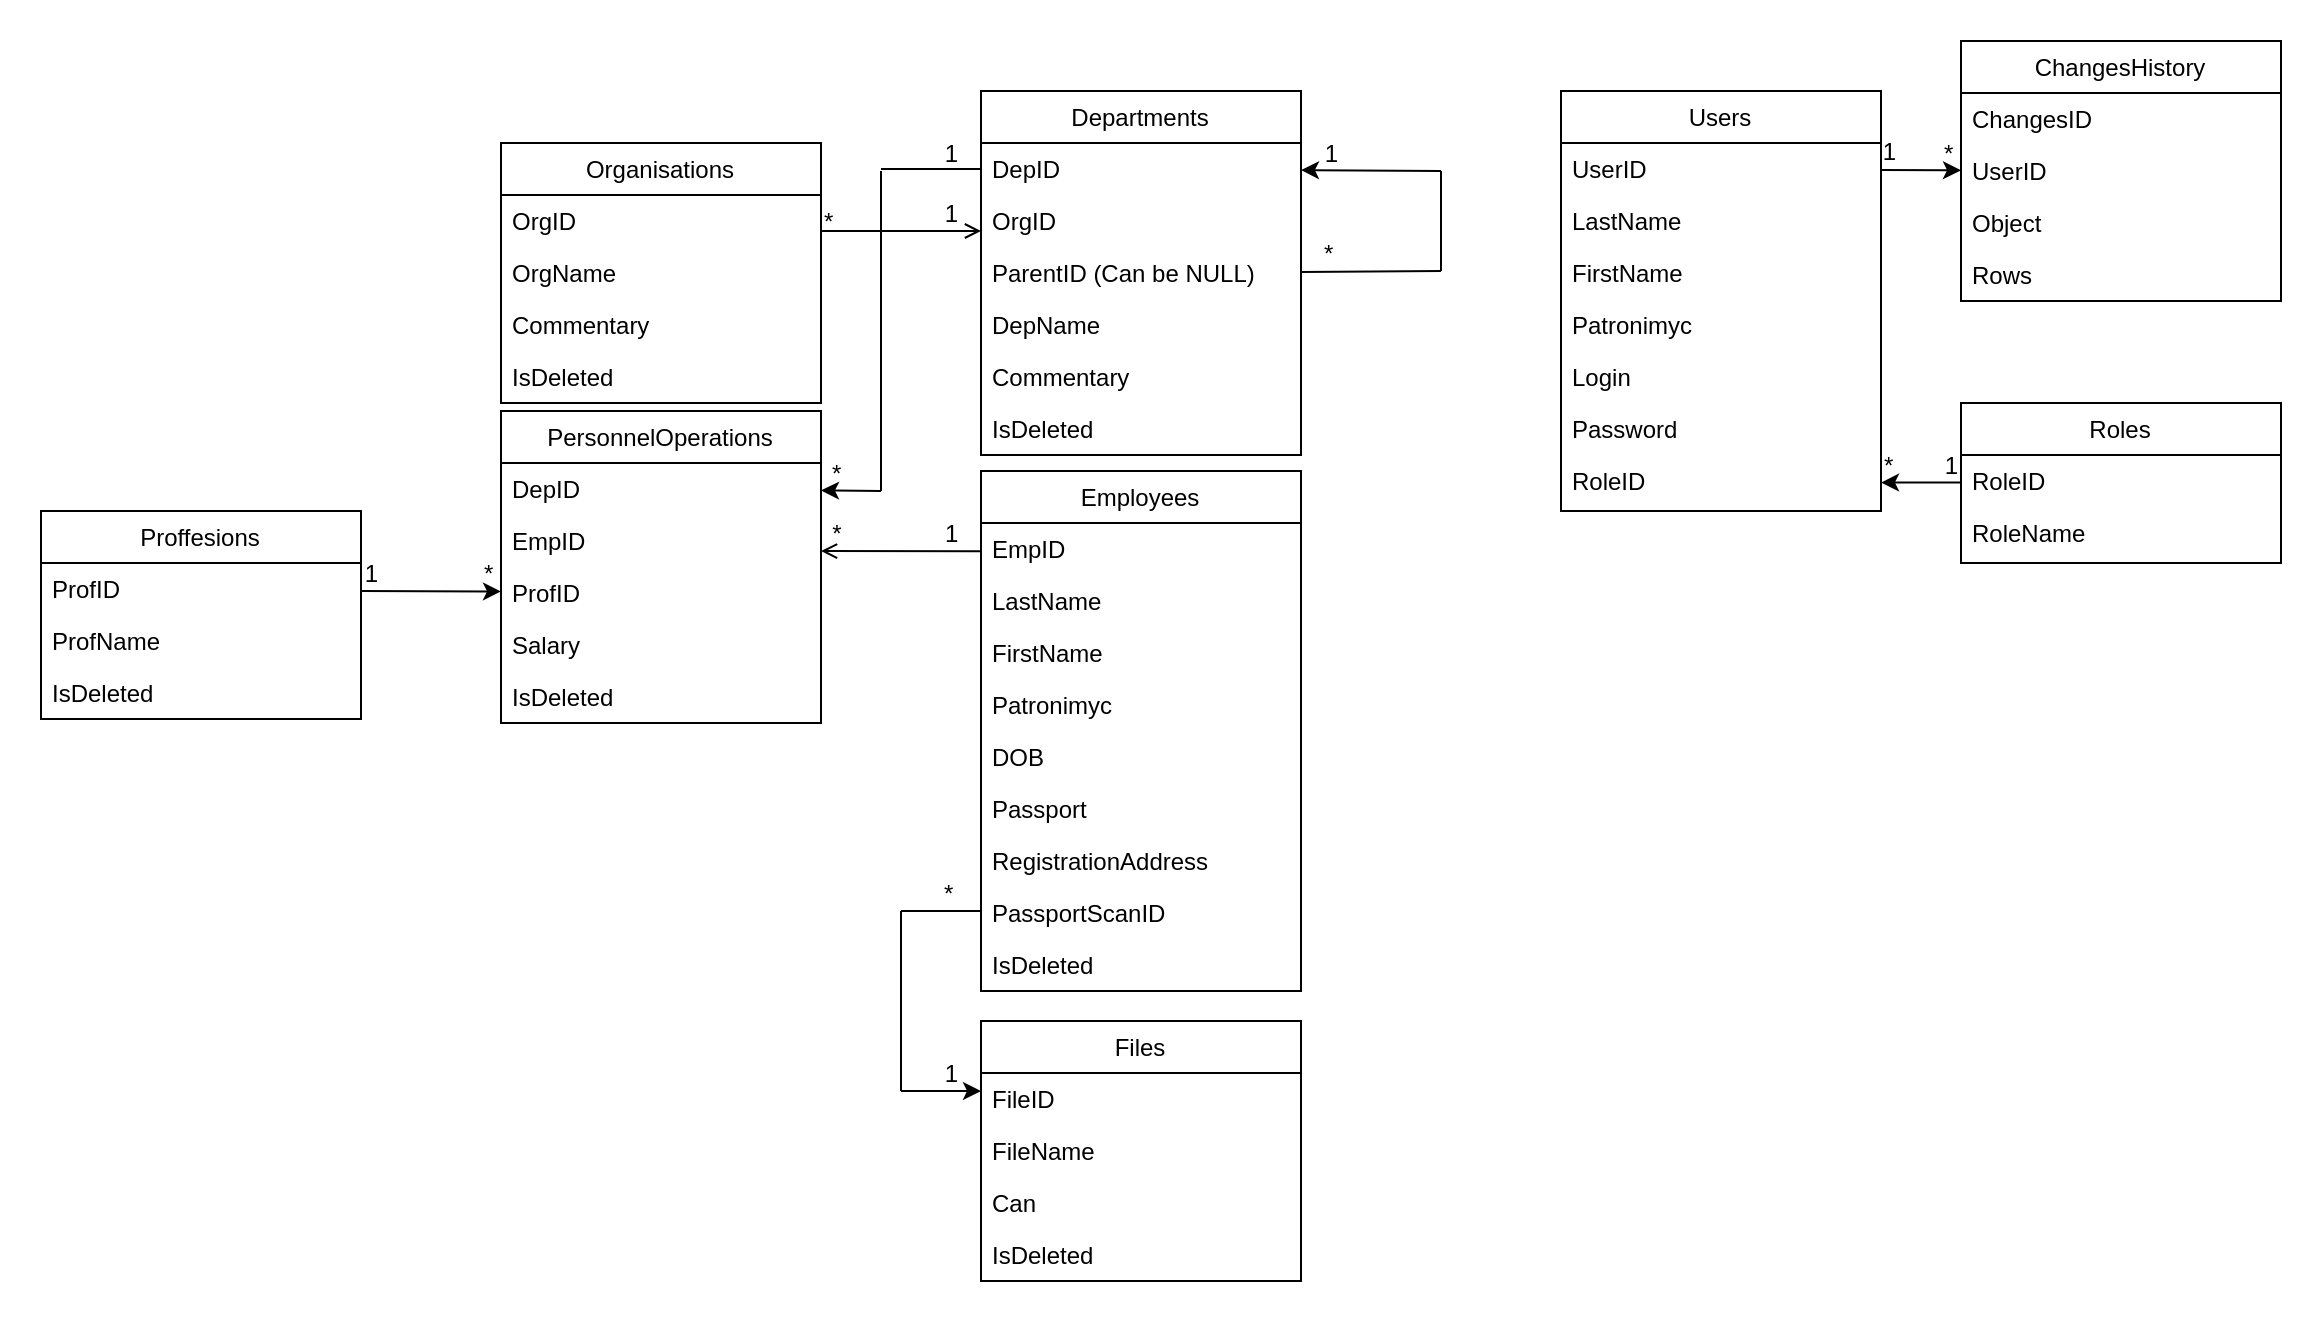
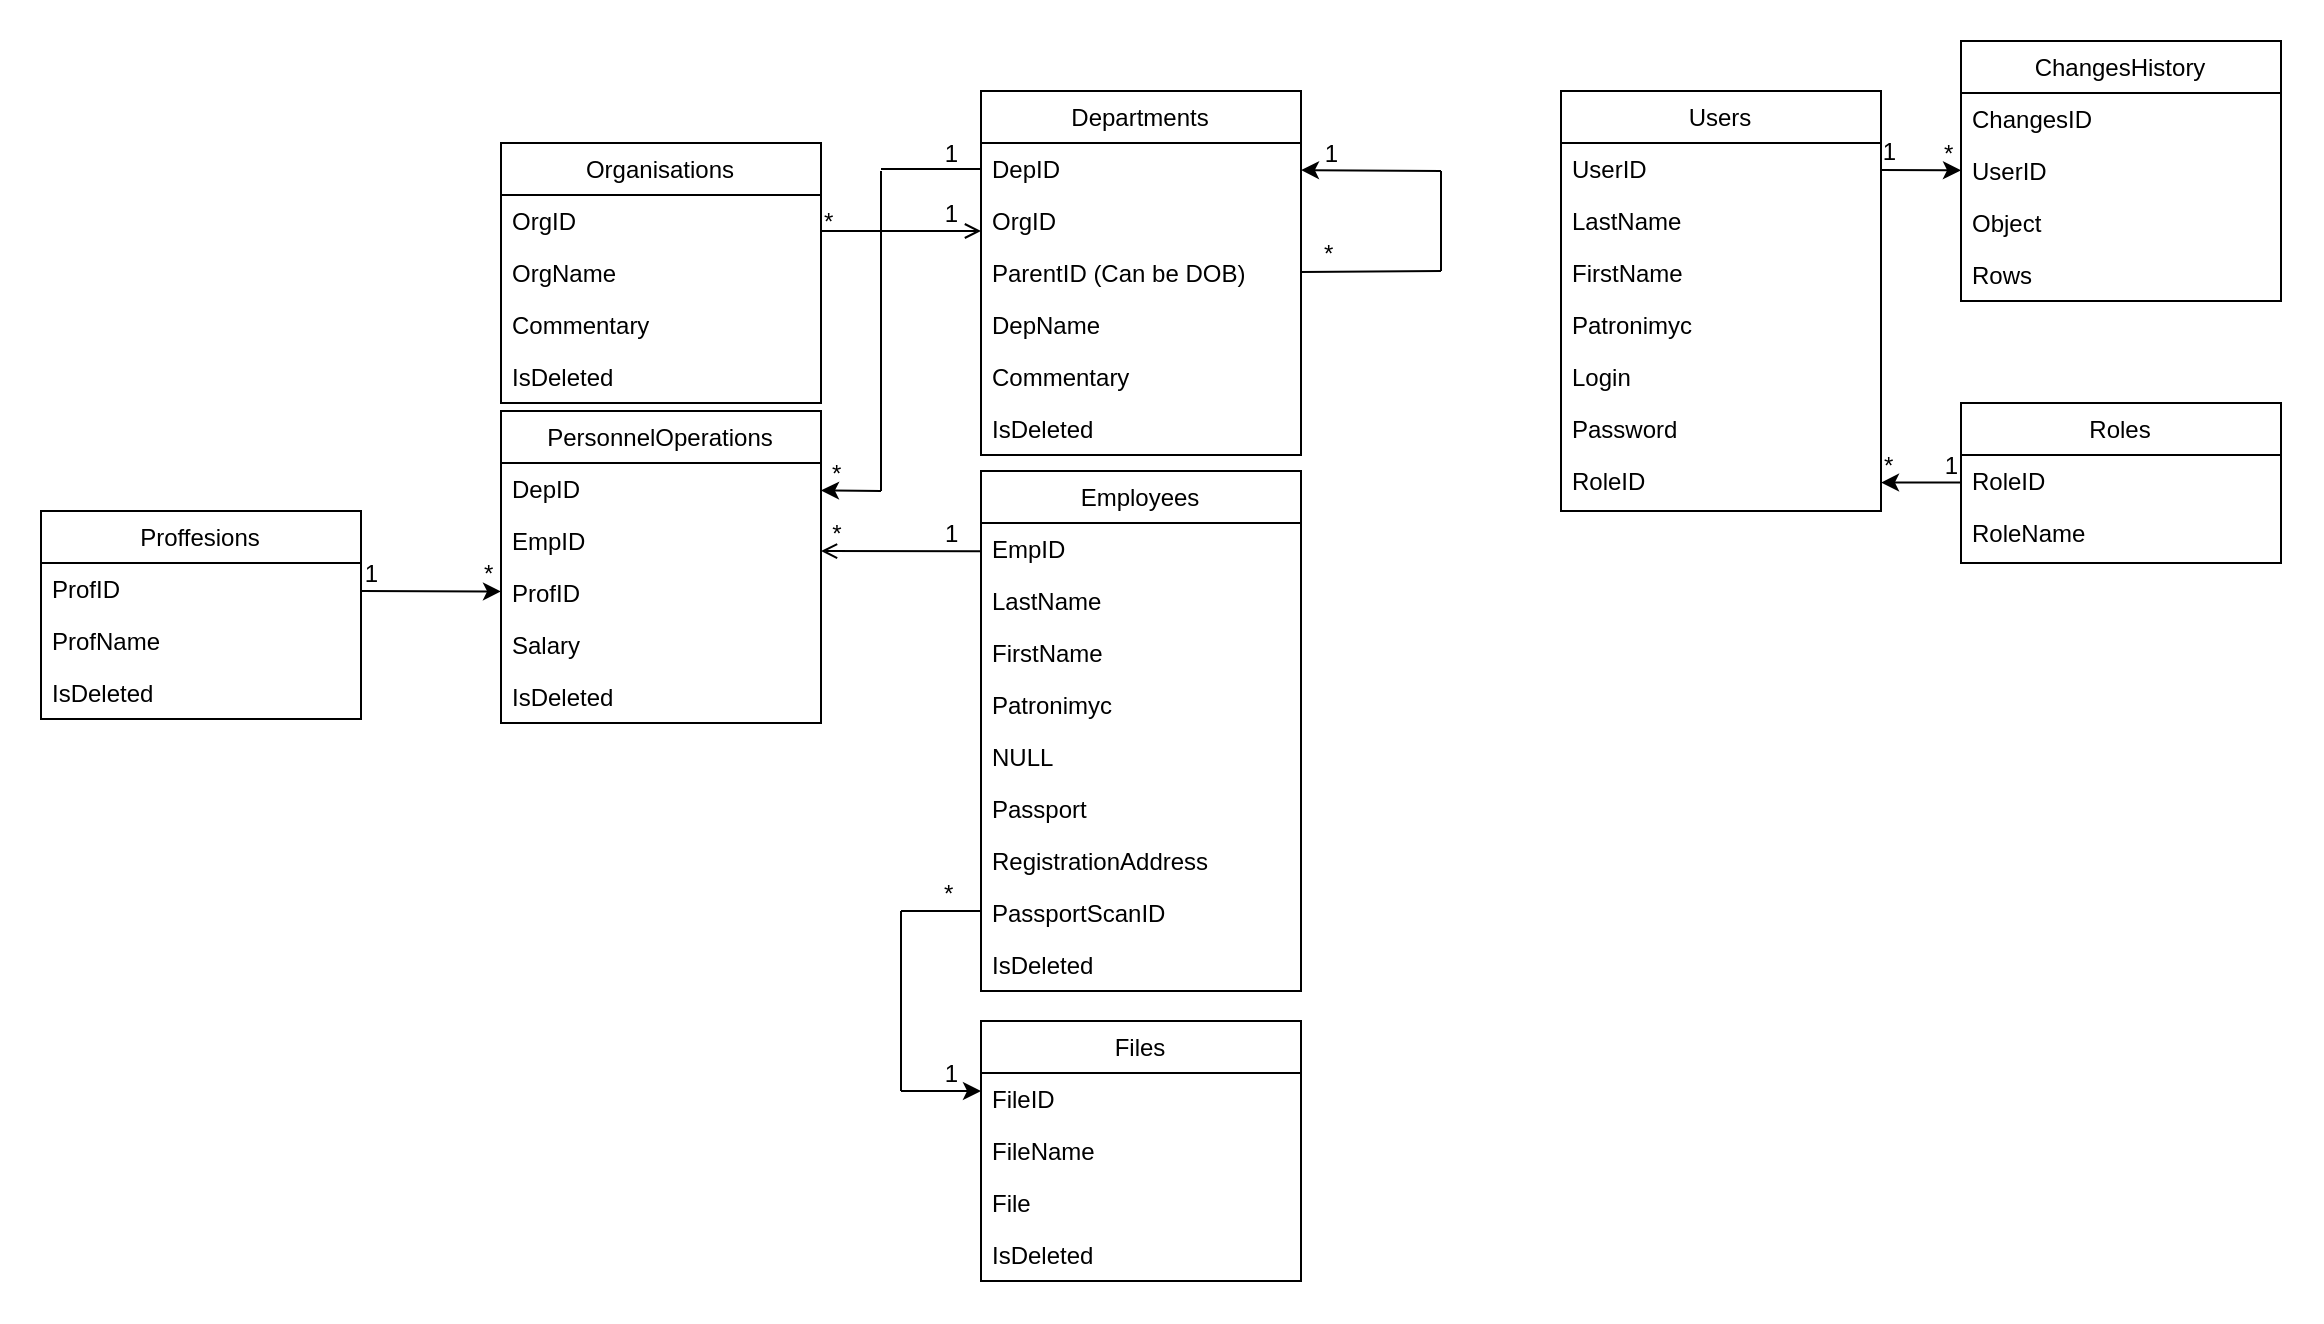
(1130, 274) -> (1124, 274)
(1012, 758) -> (1019, 758)
(1012, 1204) -> (1013, 1204)
